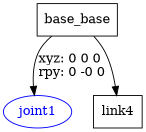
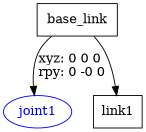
(77, 20) -> (77, 20)
(118, 112) -> (118, 112)
